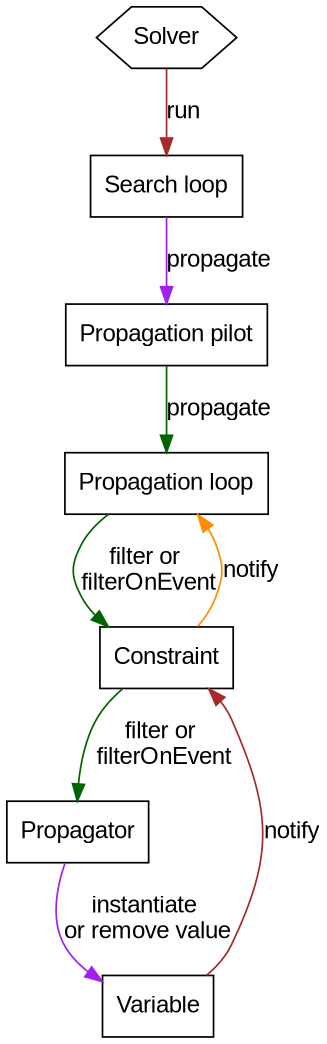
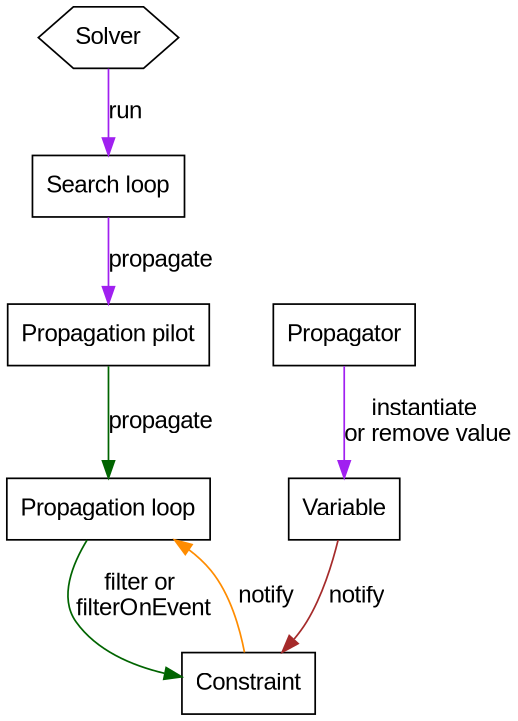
(167, 103) -> (108, 103)
(91, 732) -> none
